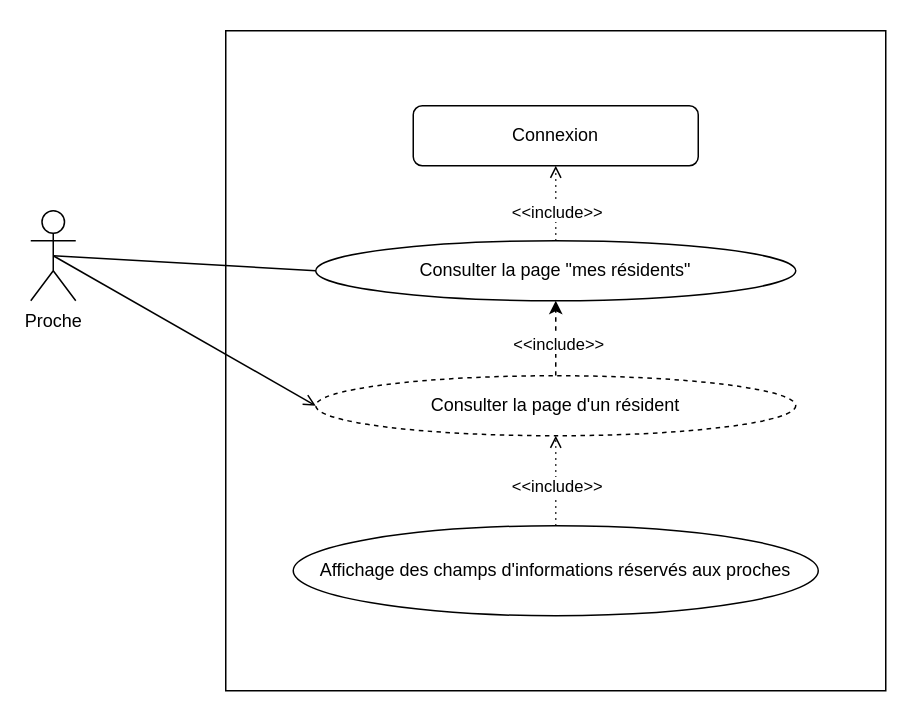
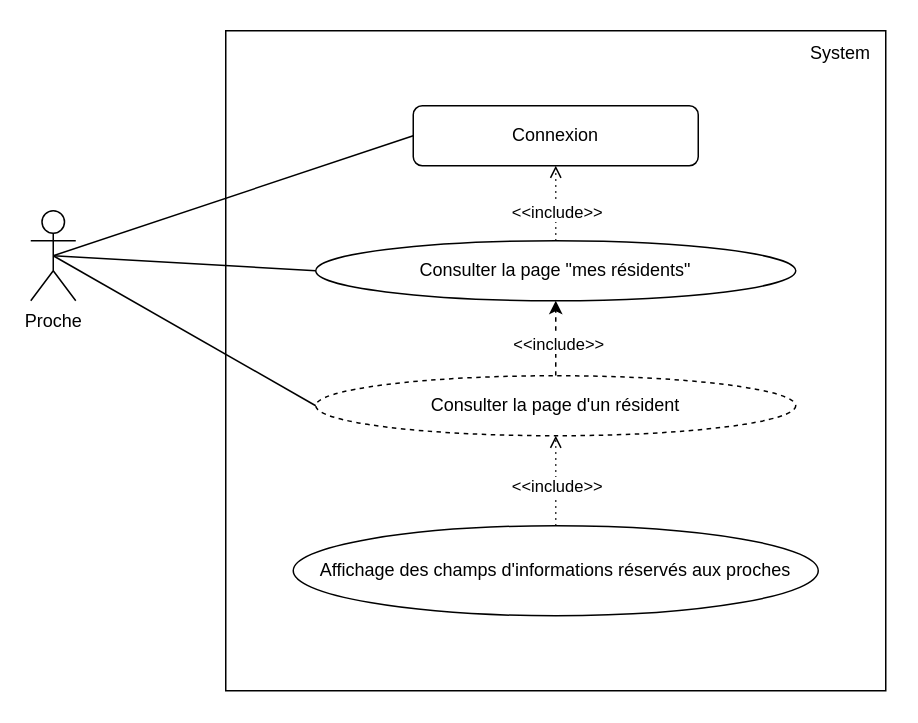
none -> (841, 53)
none -> (242, 193)
(310, 403) -> (311, 403)
